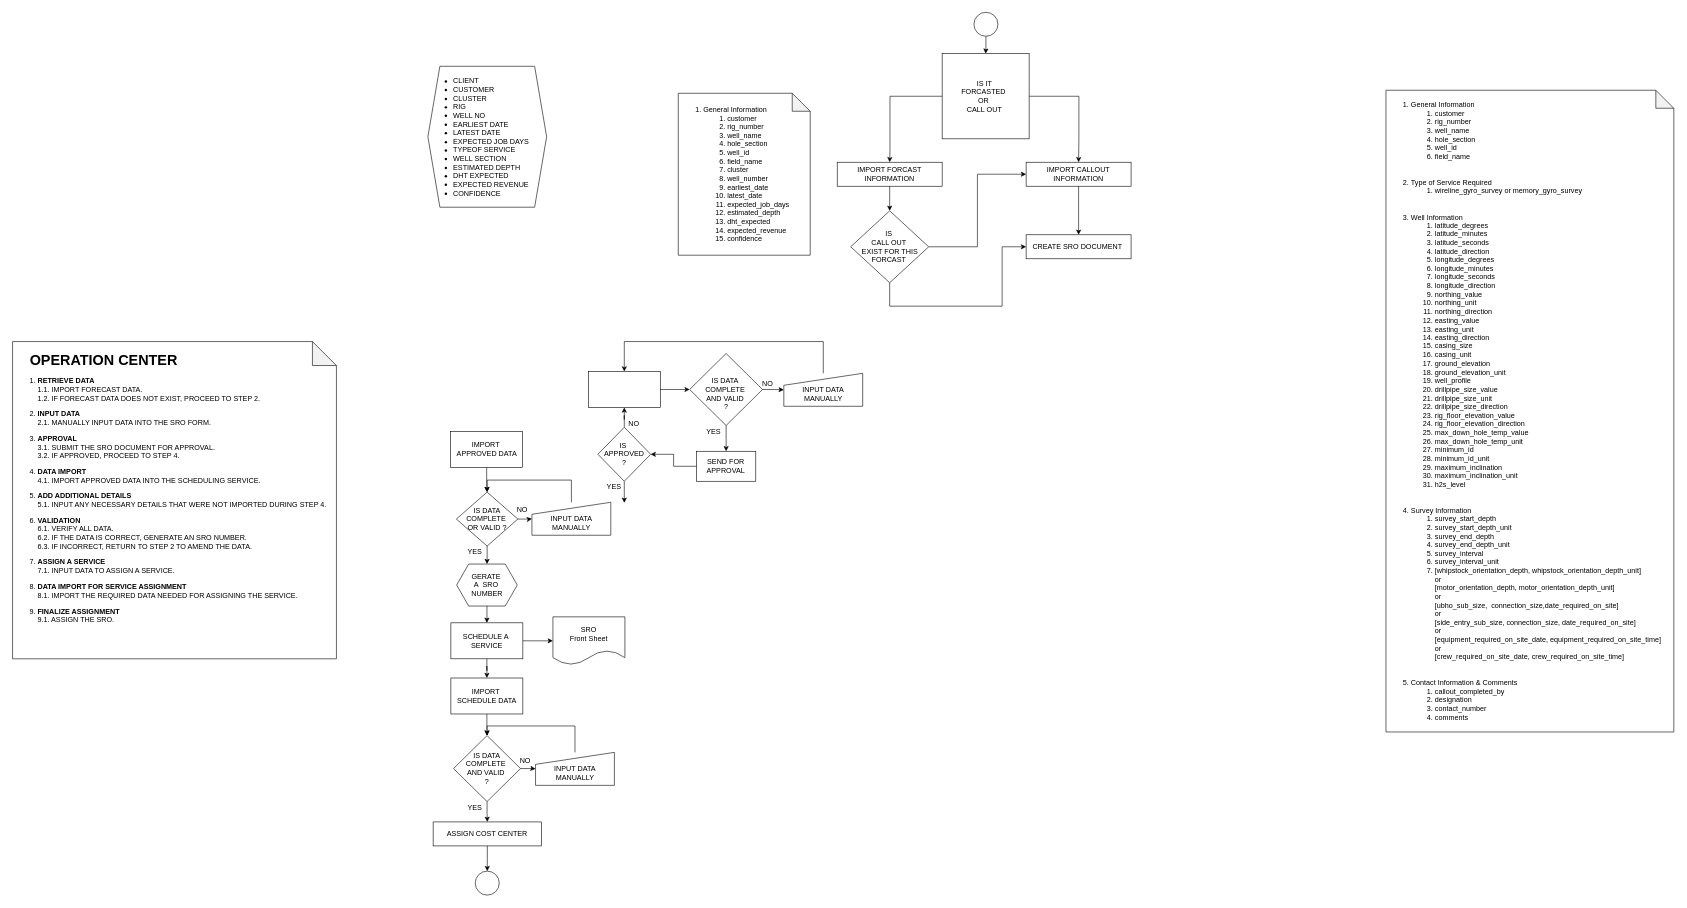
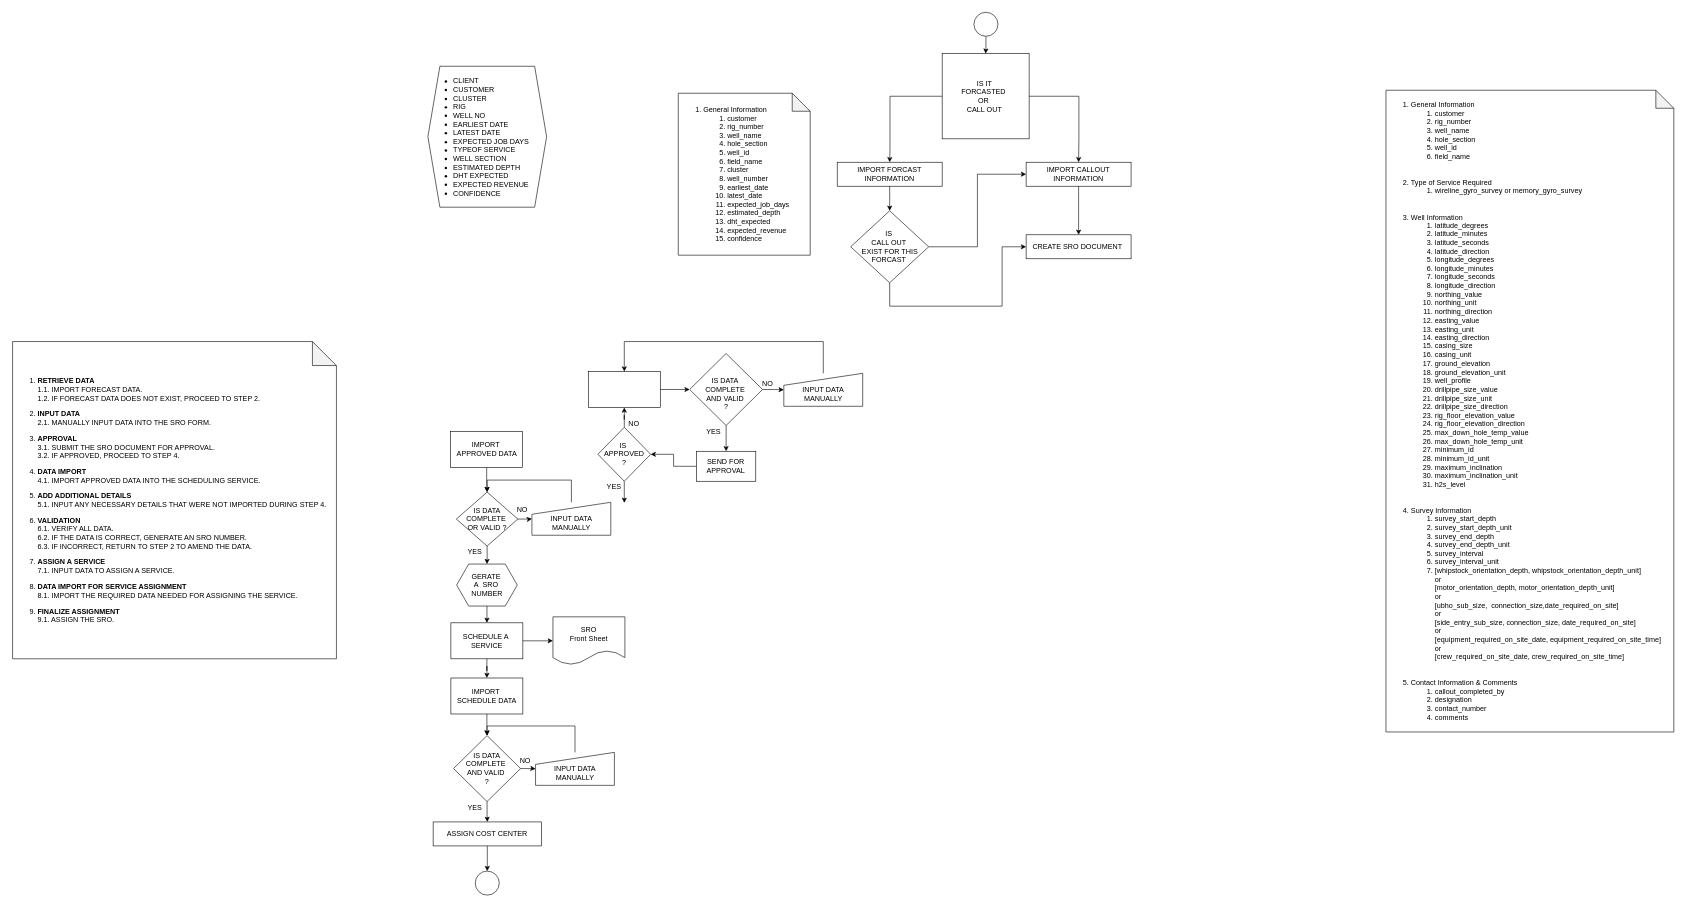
(112, 360) -> none
